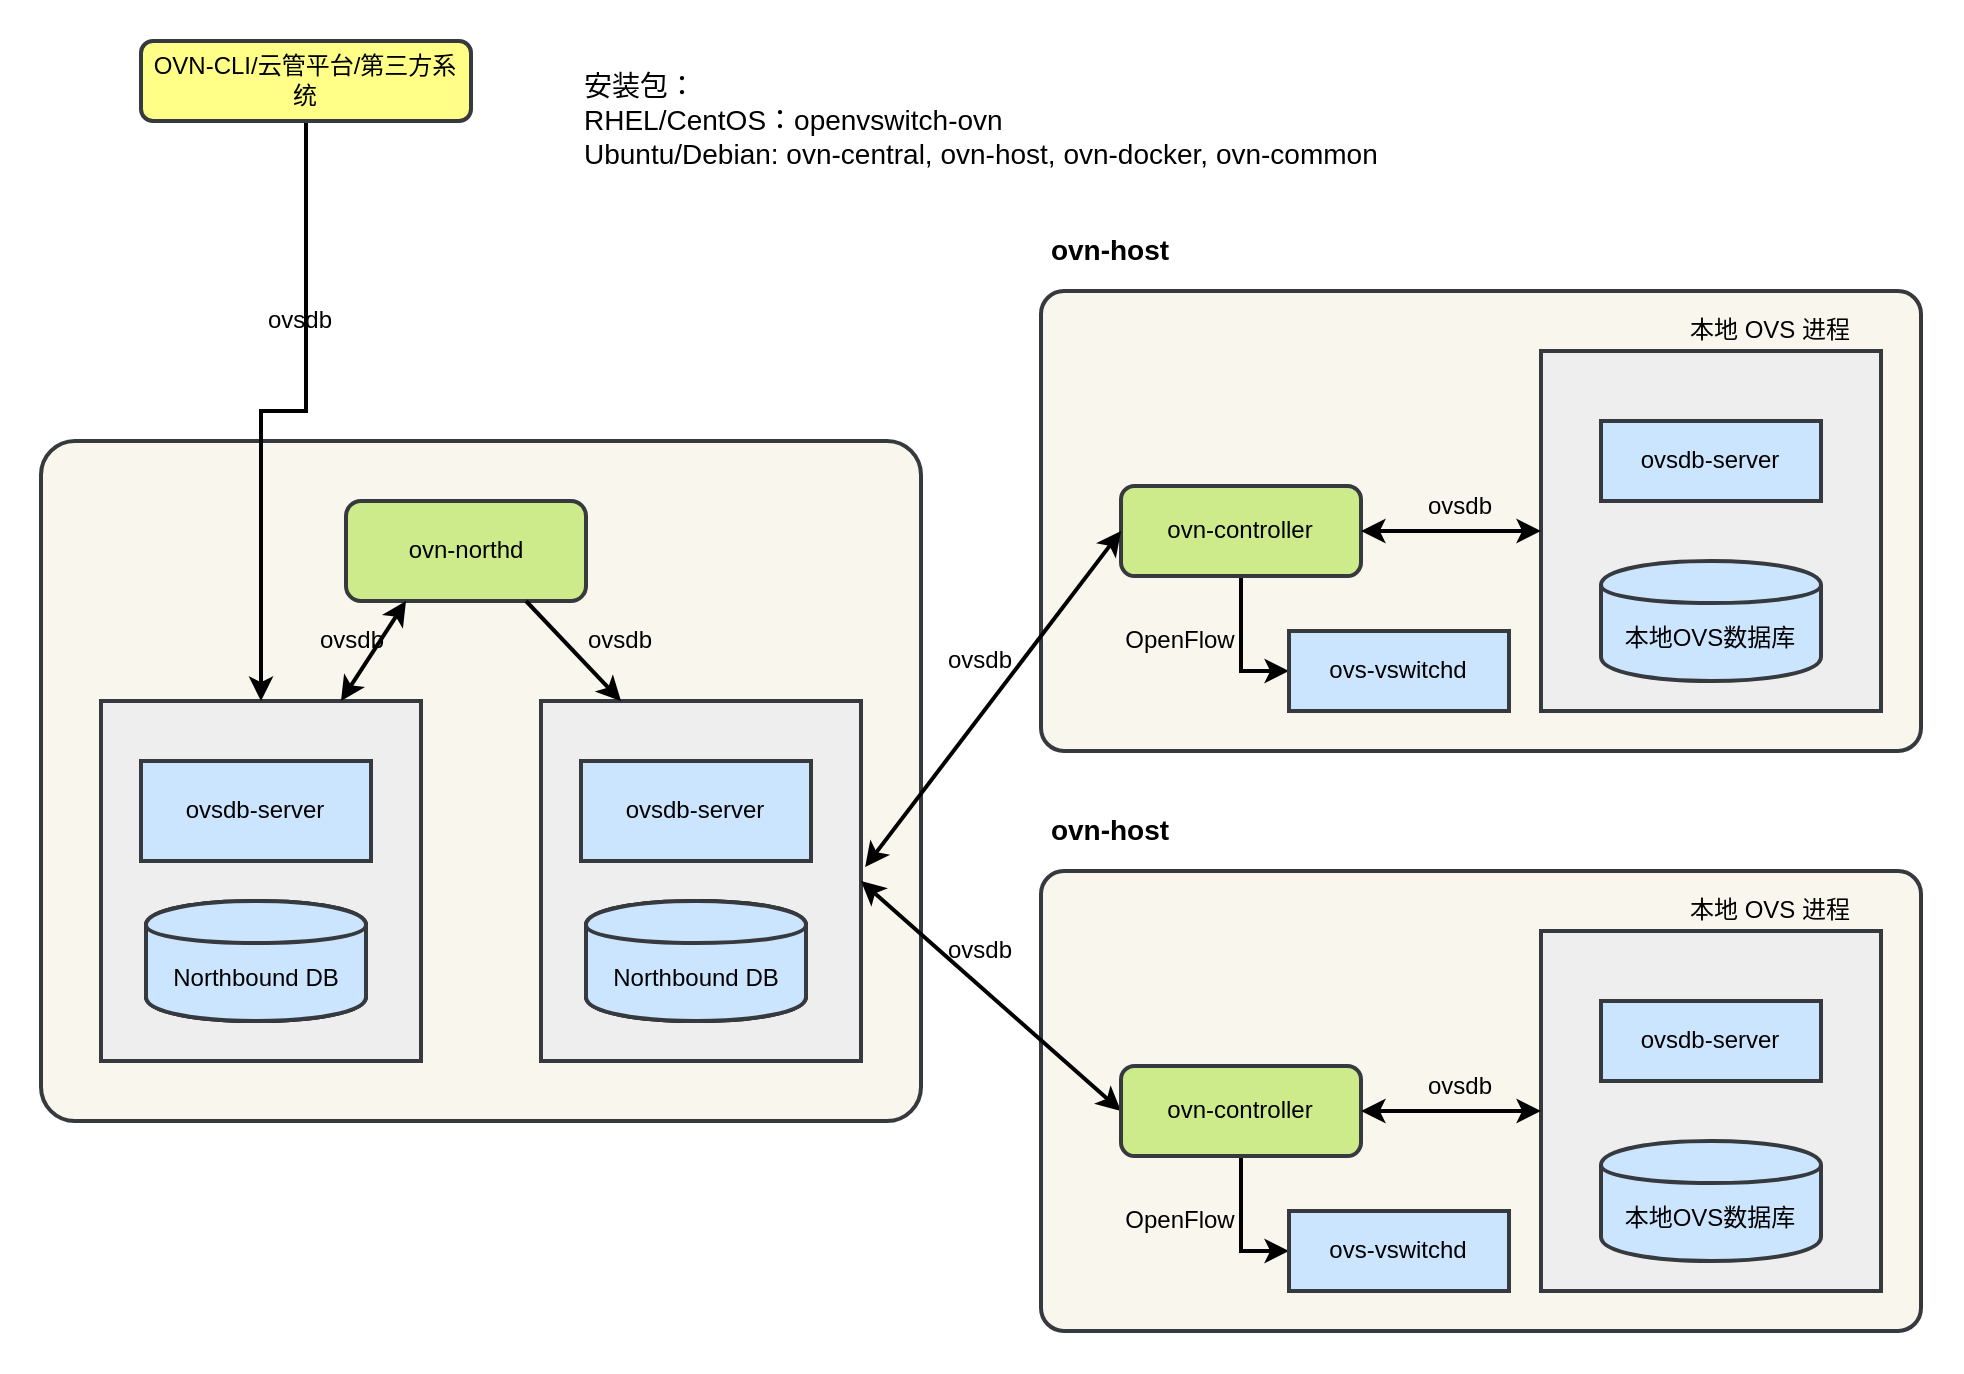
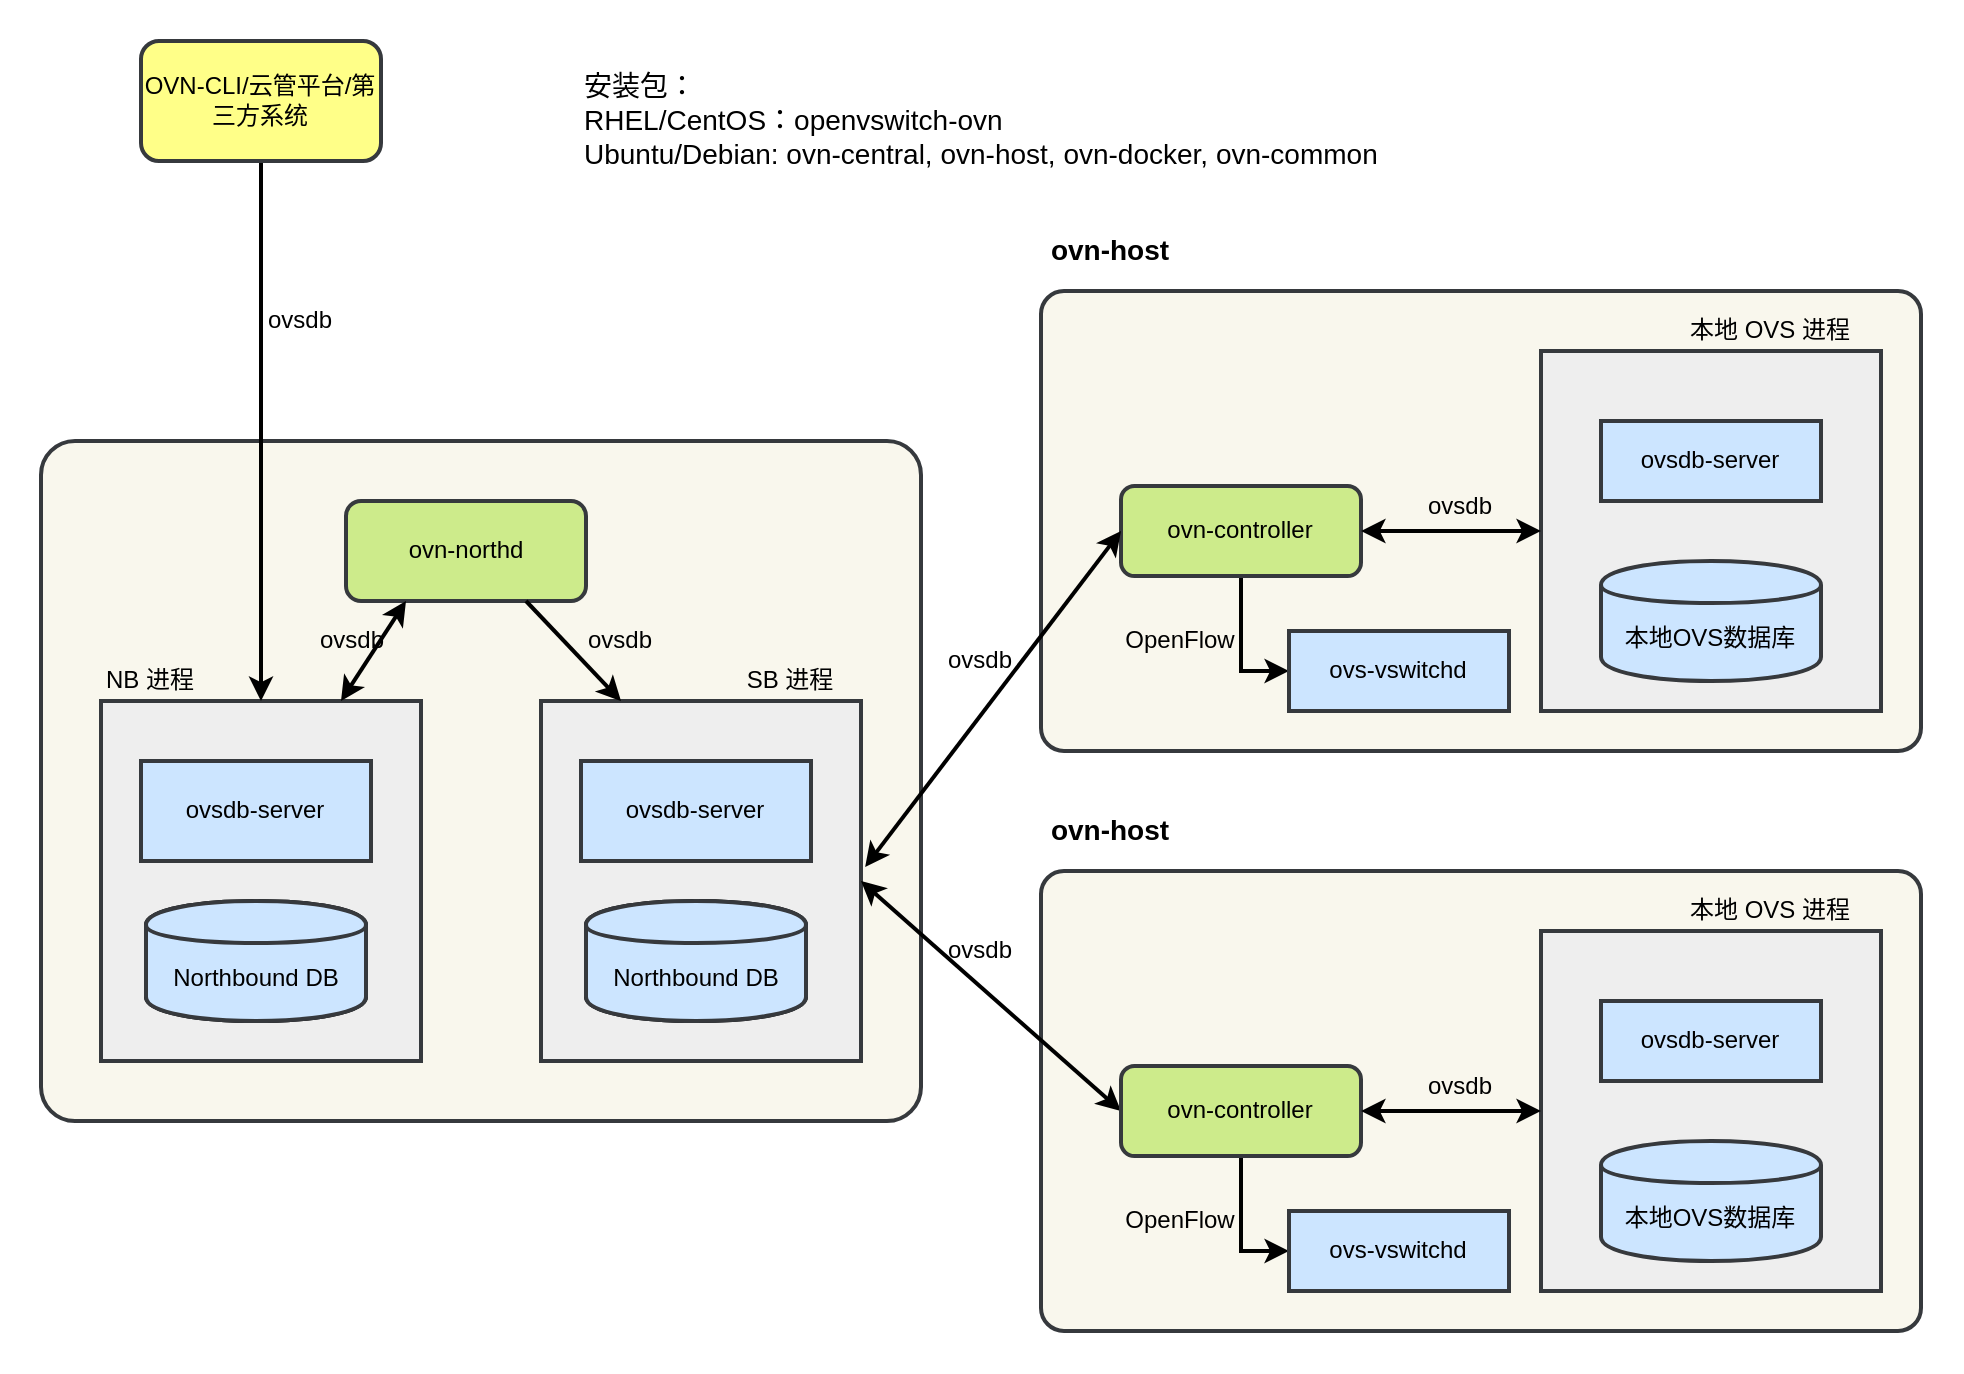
(306, 81) -> (261, 101)
none -> (151, 681)
none -> (791, 681)
